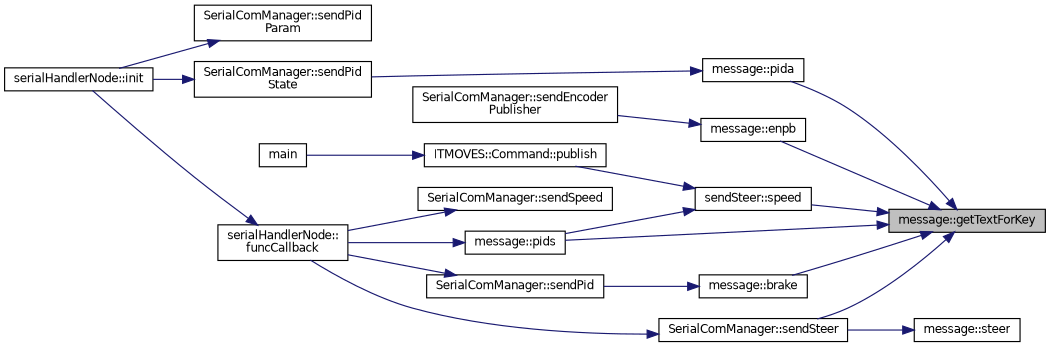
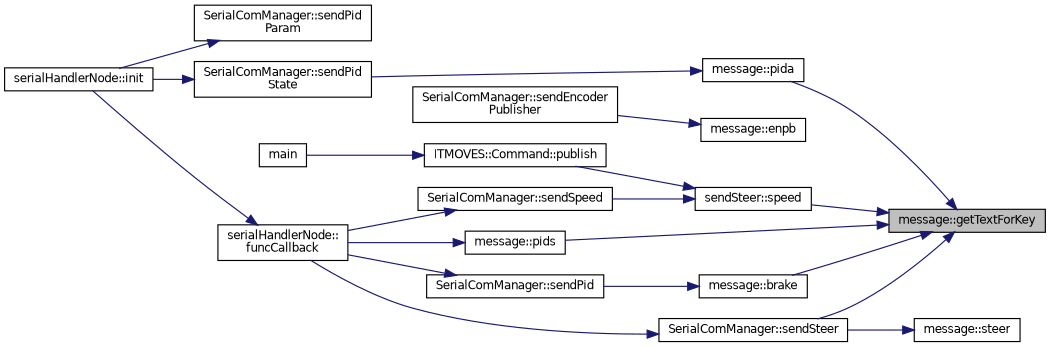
(855, 173) -> none
(624, 223) -> (648, 199)
